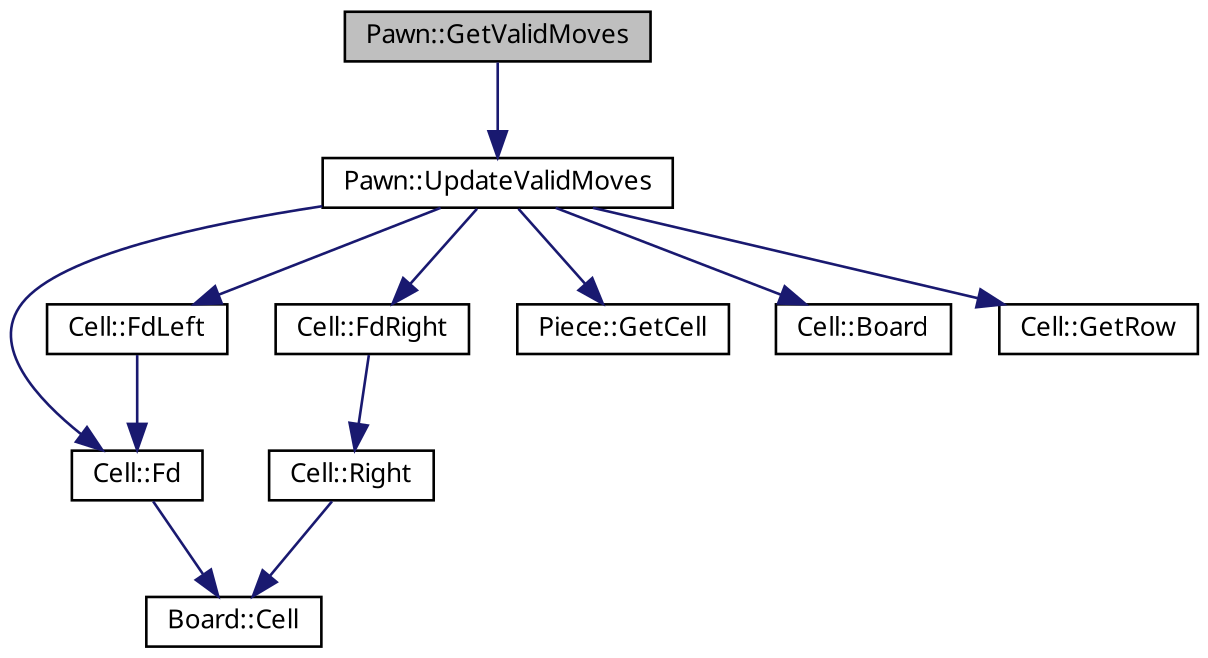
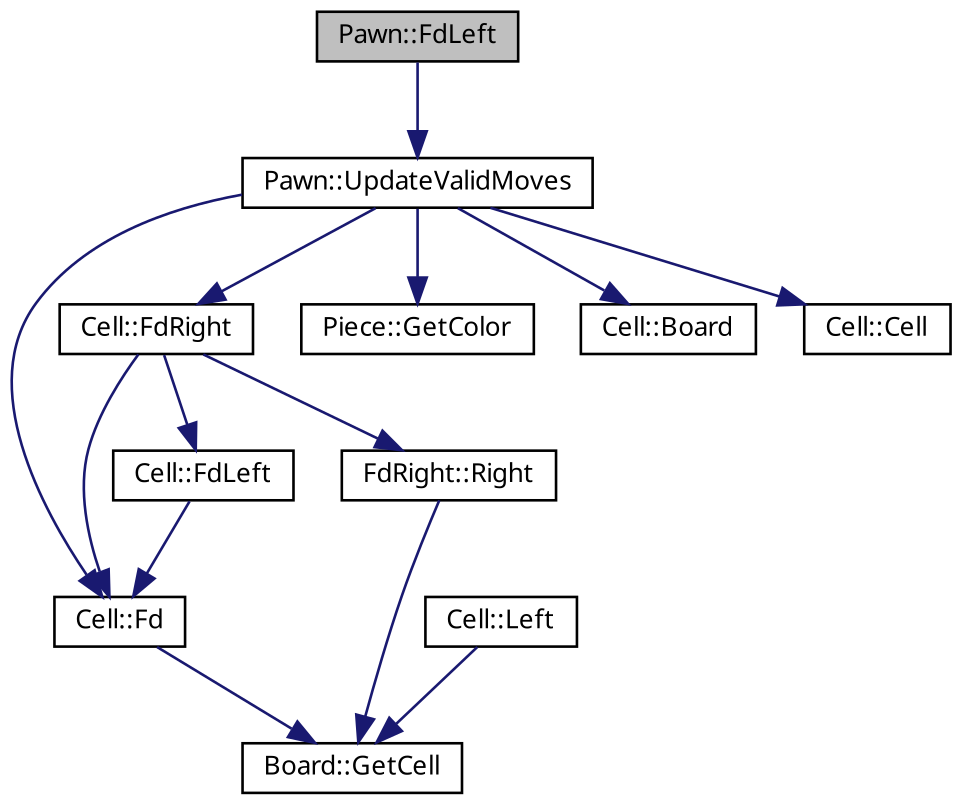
(498, 37) -> (418, 37)
(330, 251) -> (176, 390)
(623, 329) -> (418, 329)
(1099, 329) -> (877, 329)
none -> (87, 458)
(351, 475) -> (449, 475)
(234, 622) -> (352, 768)
none -> (501, 622)
